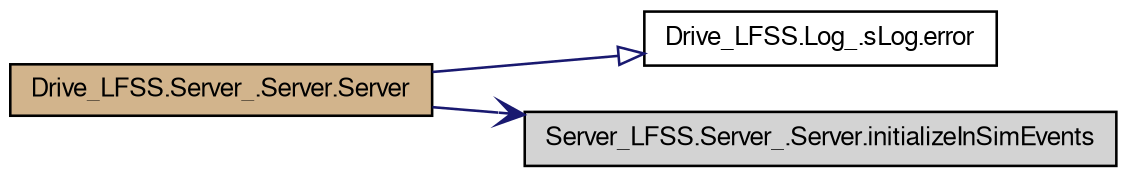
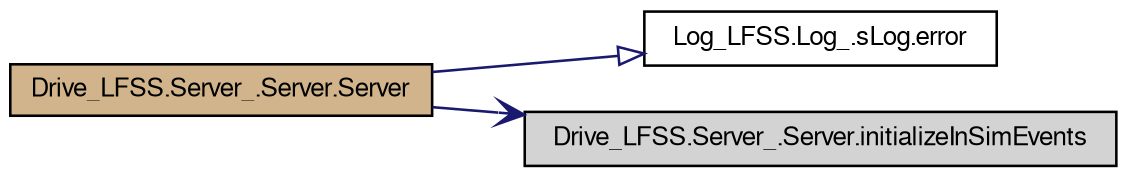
(821, 39) -> (821, 39)
(821, 139) -> (821, 139)
